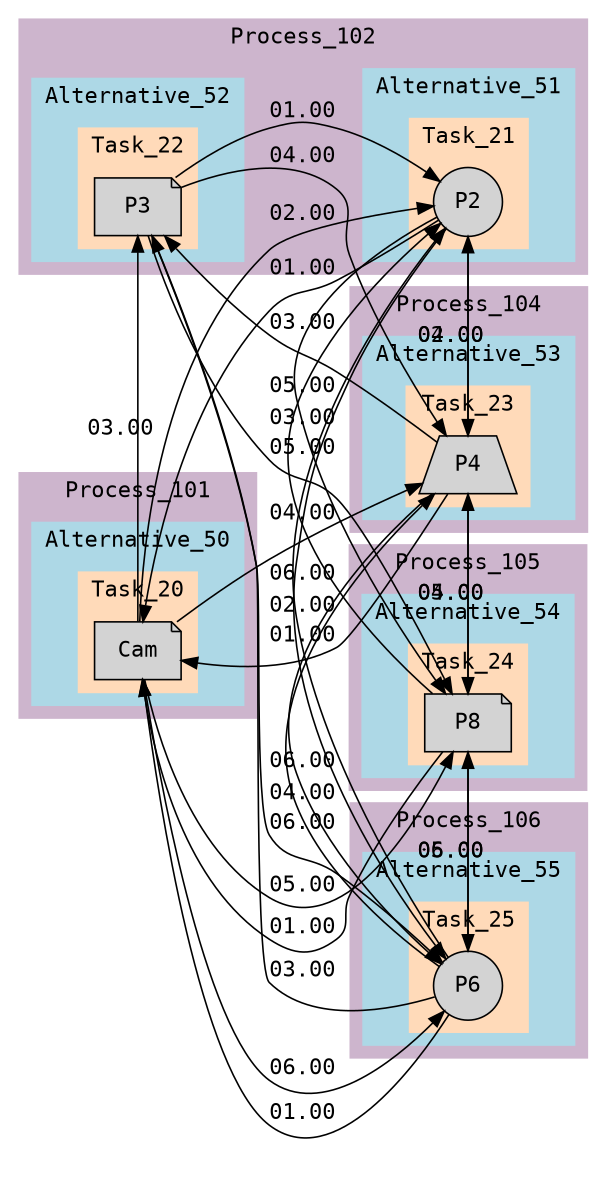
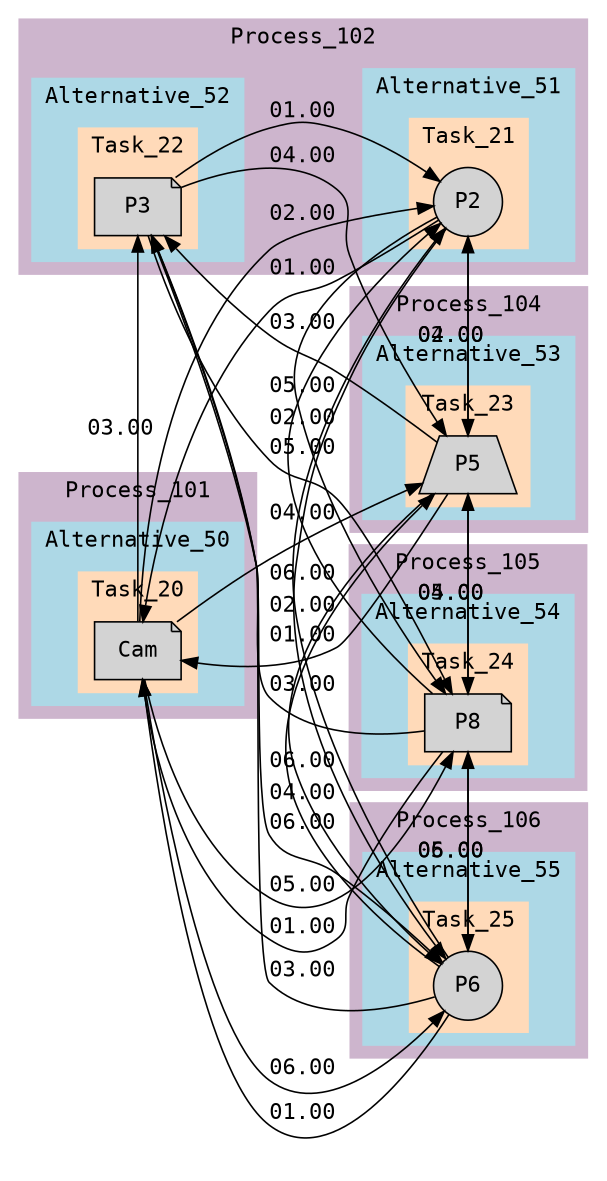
(303, 418) -> (303, 418)
(468, 465) -> (468, 465)
none -> (275, 702)
